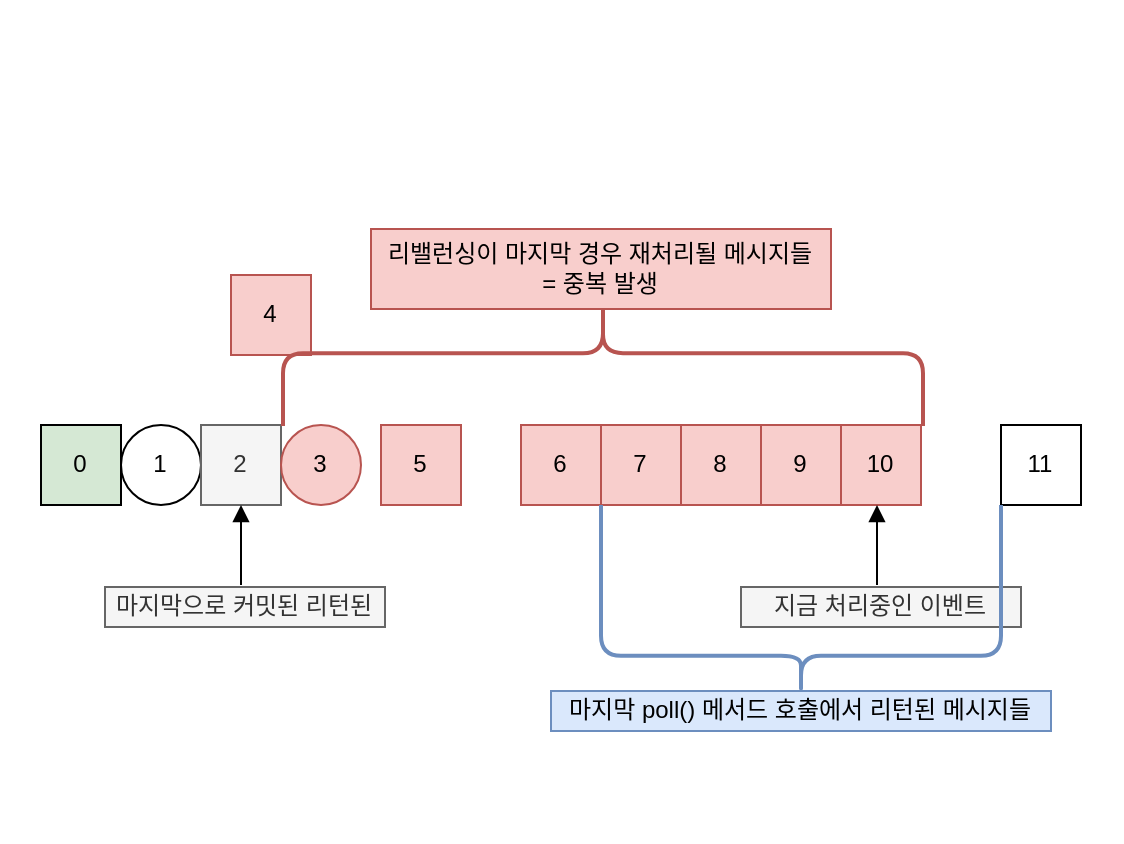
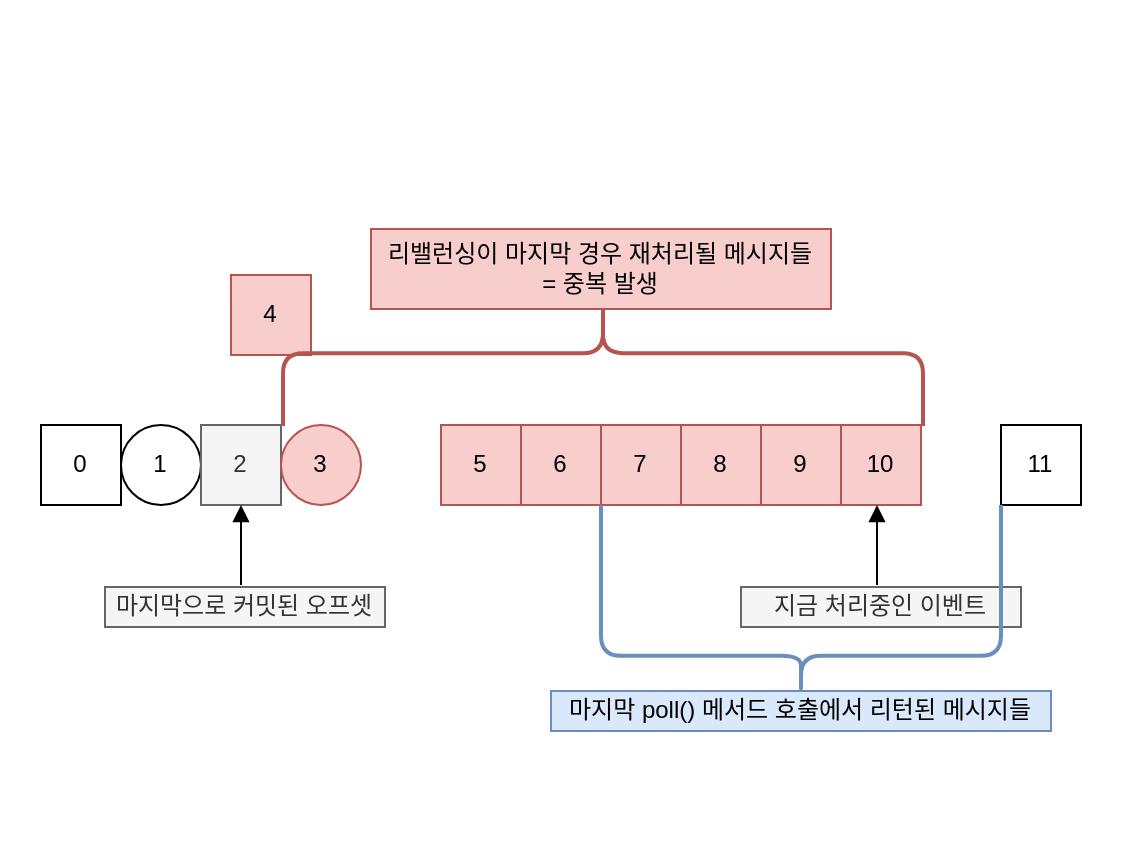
(81, 465) -> (81, 465)
(421, 465) -> (481, 465)
(245, 607) -> (245, 607)
